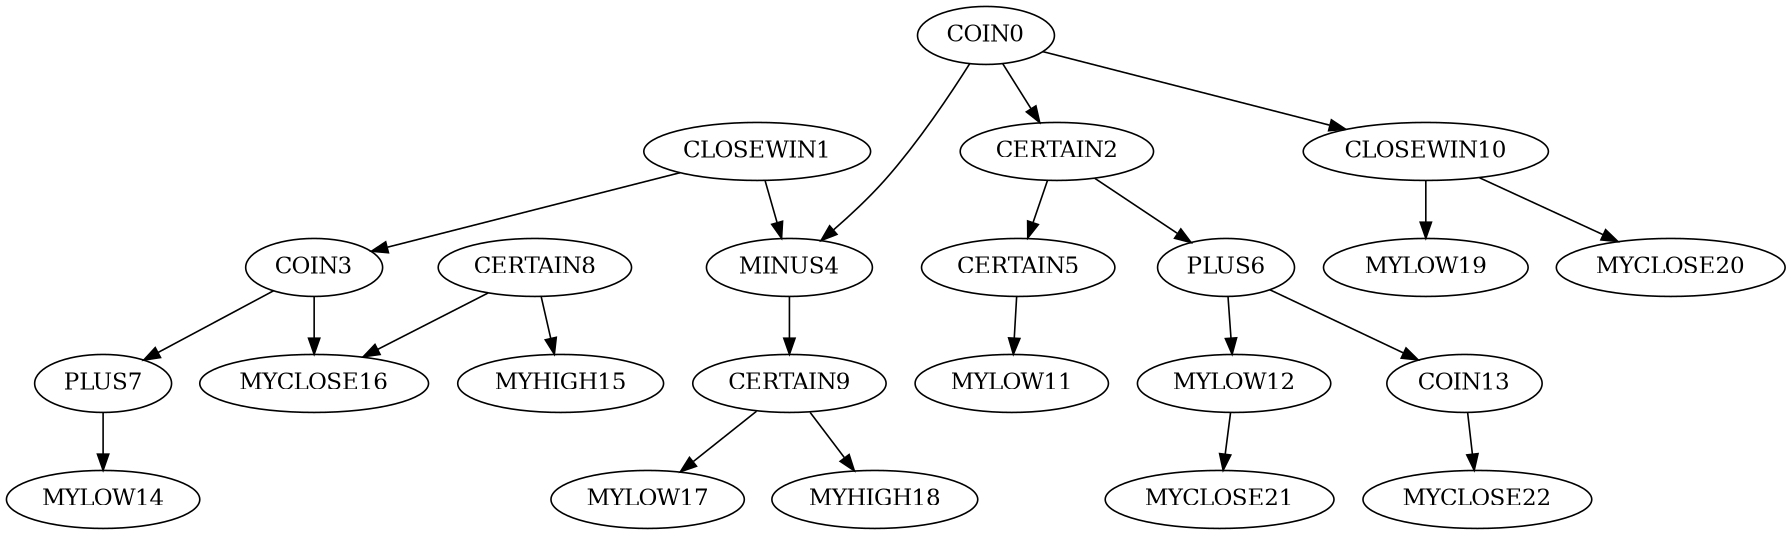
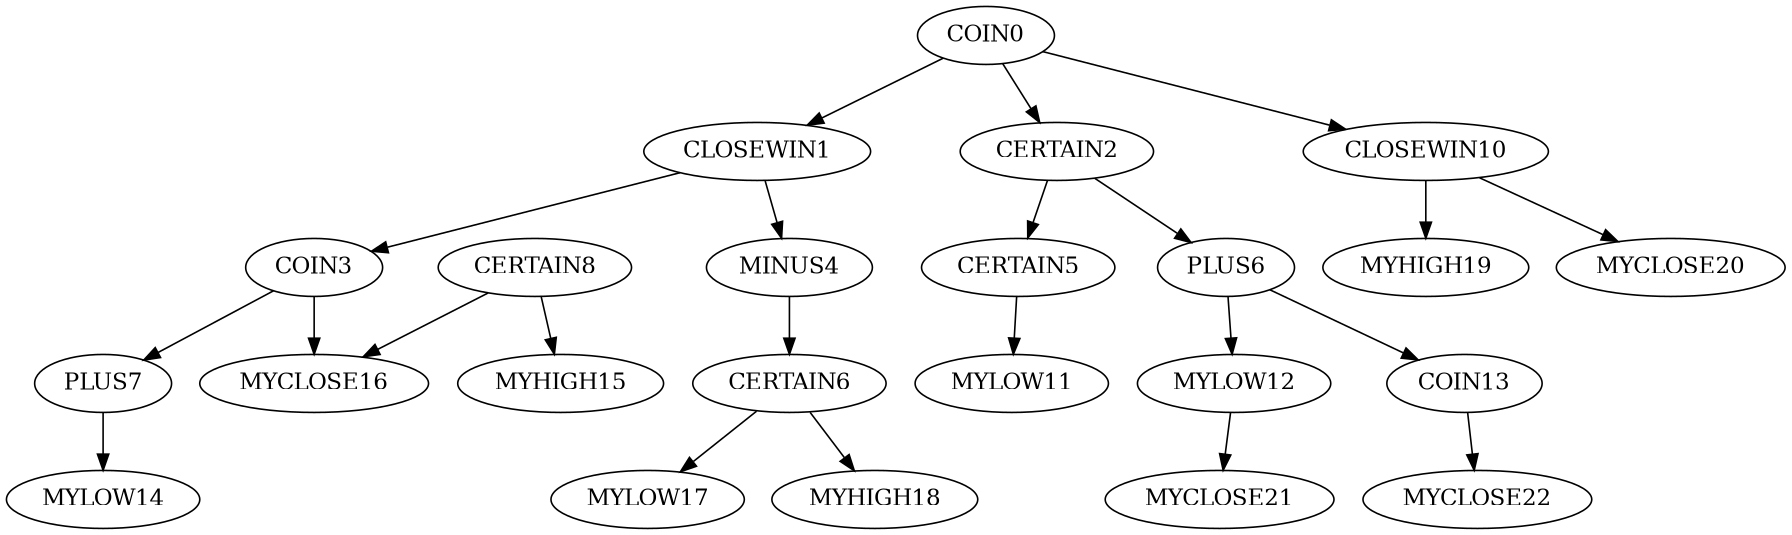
(908, 152) -> (883, 88)
(1426, 267) -> (1426, 267)
(789, 383) -> (789, 383)
